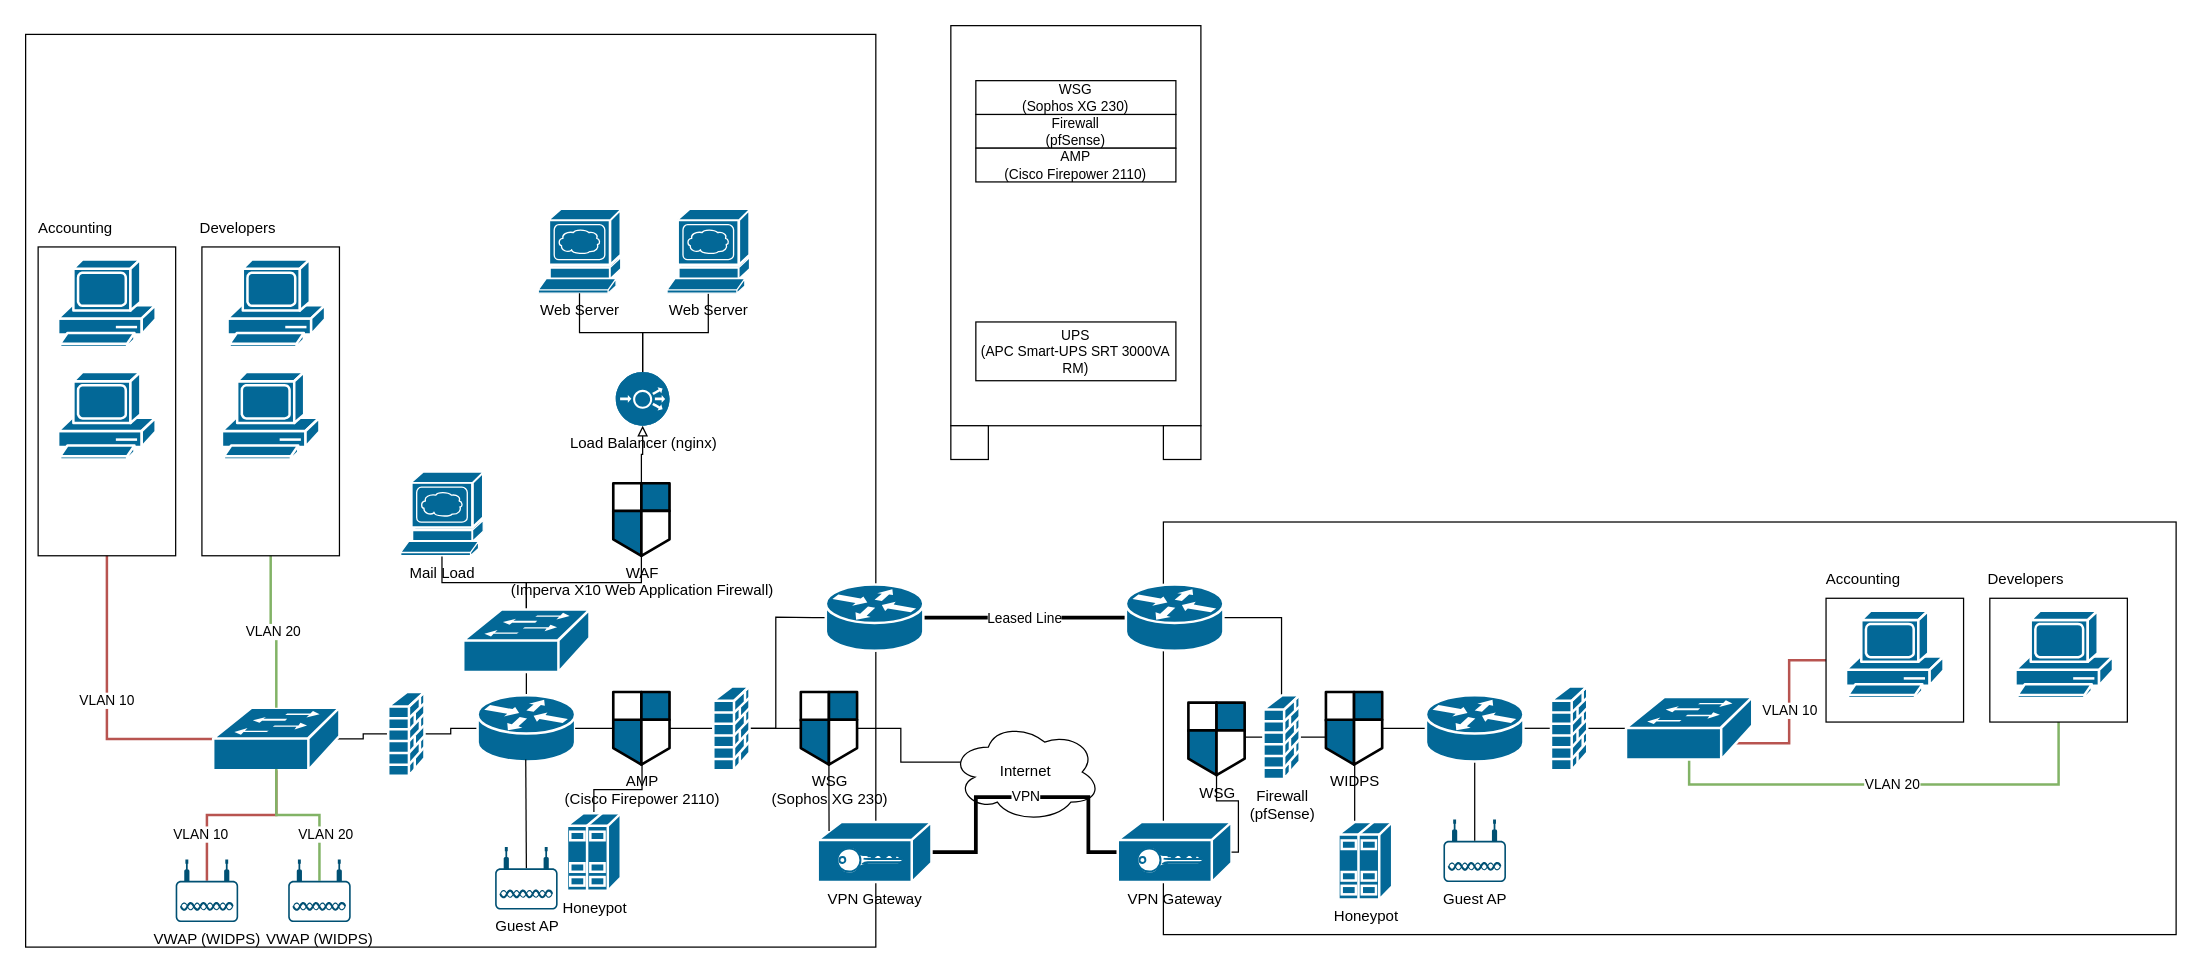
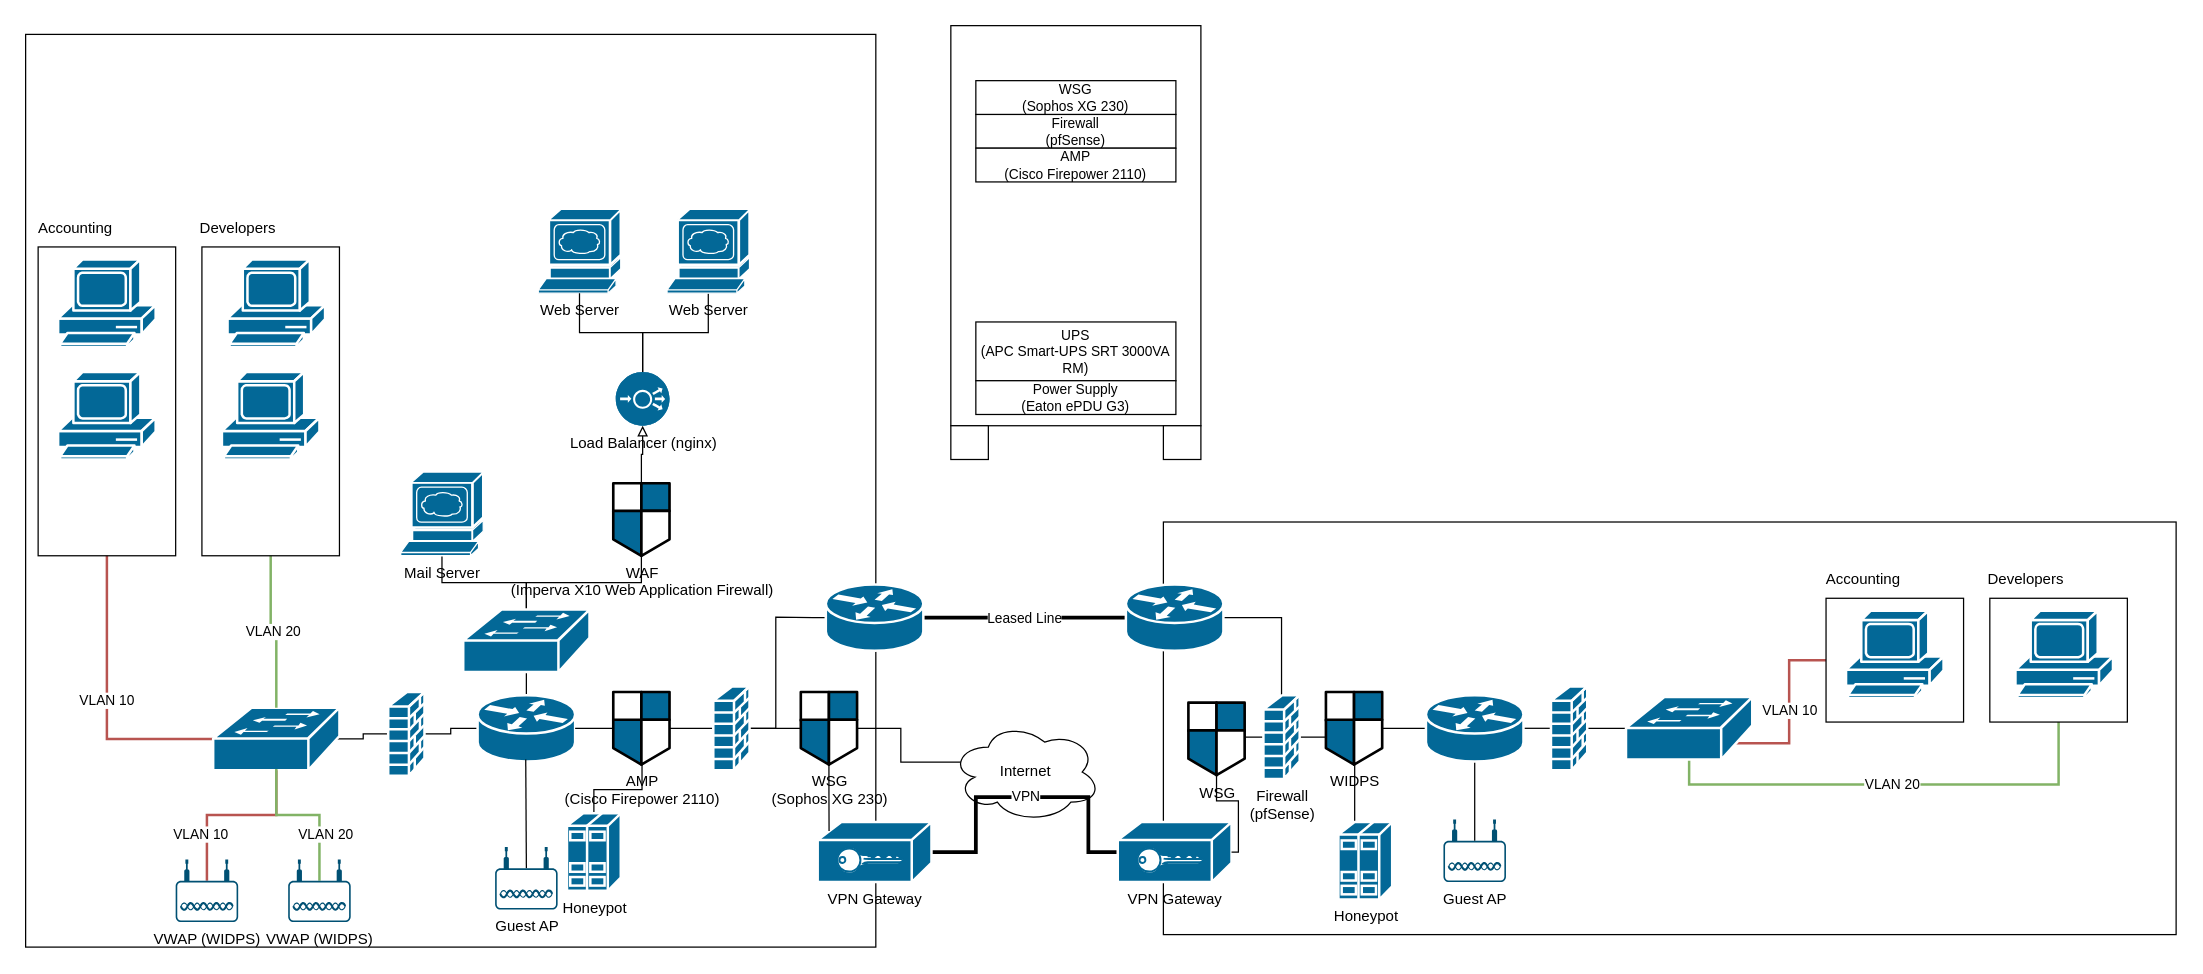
none -> (1076, 398)
(443, 573) -> (443, 573)
